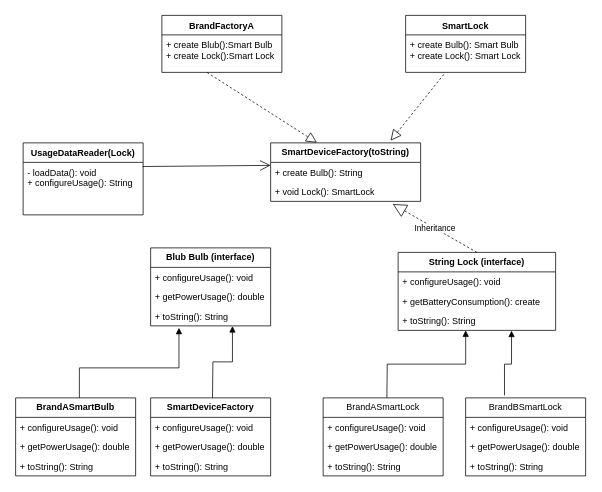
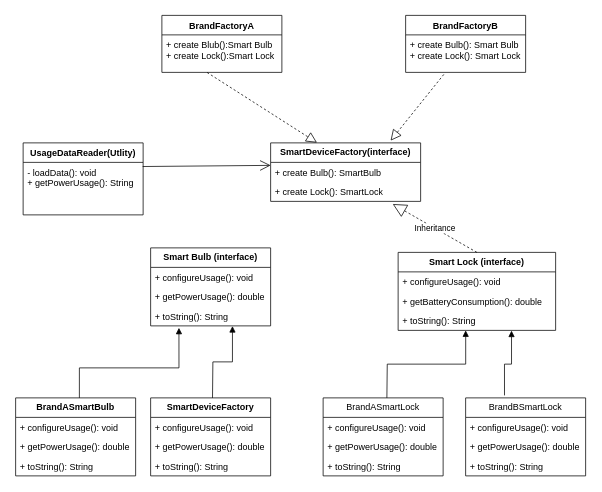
(465, 26) -> (465, 26)
(345, 153) -> (345, 153)
(83, 154) -> (83, 154)
(326, 173) -> (333, 173)
(84, 184) -> (84, 184)
(330, 193) -> (336, 193)
(210, 258) -> (210, 258)
(477, 262) -> (477, 262)
(477, 307) -> (477, 307)
